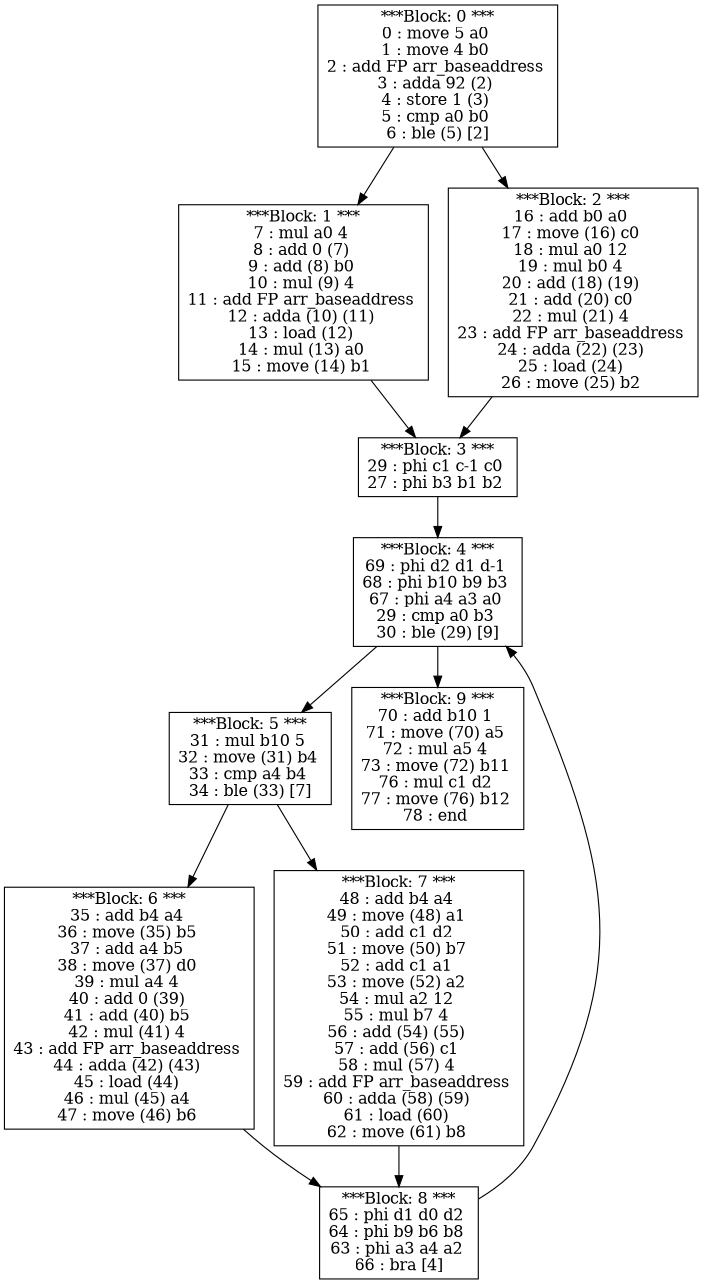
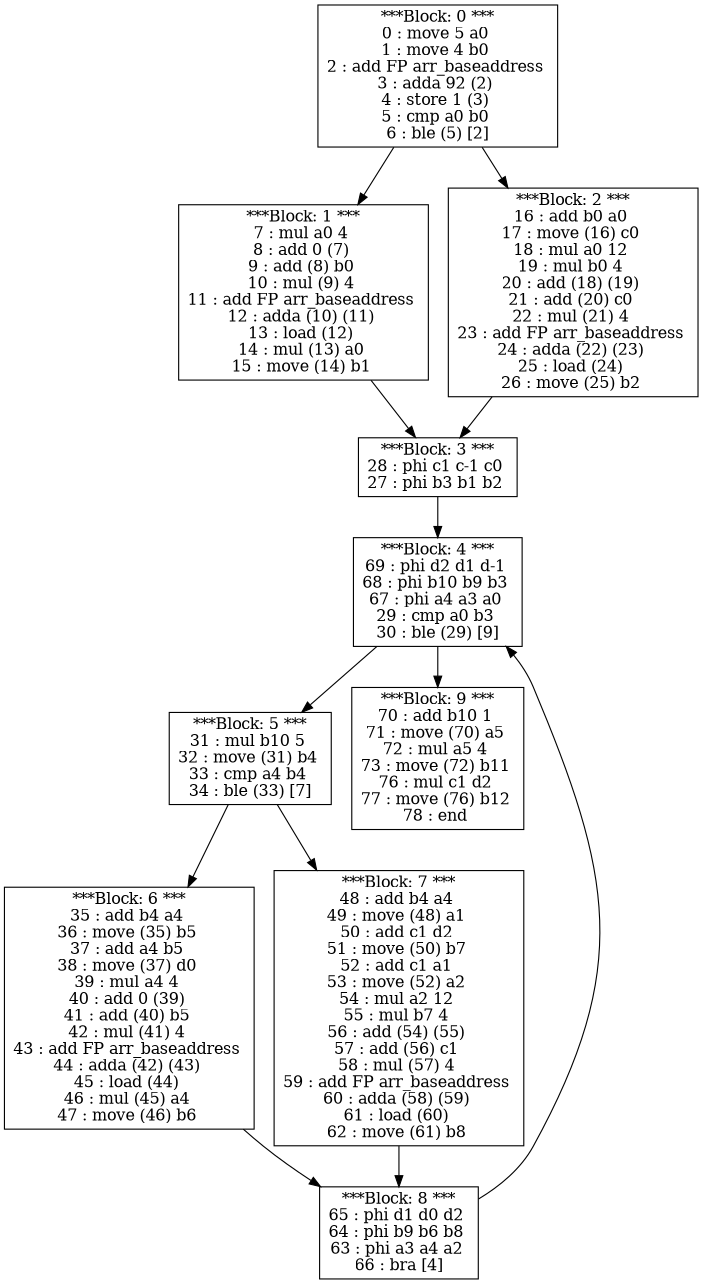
(438, 467) -> (438, 467)
